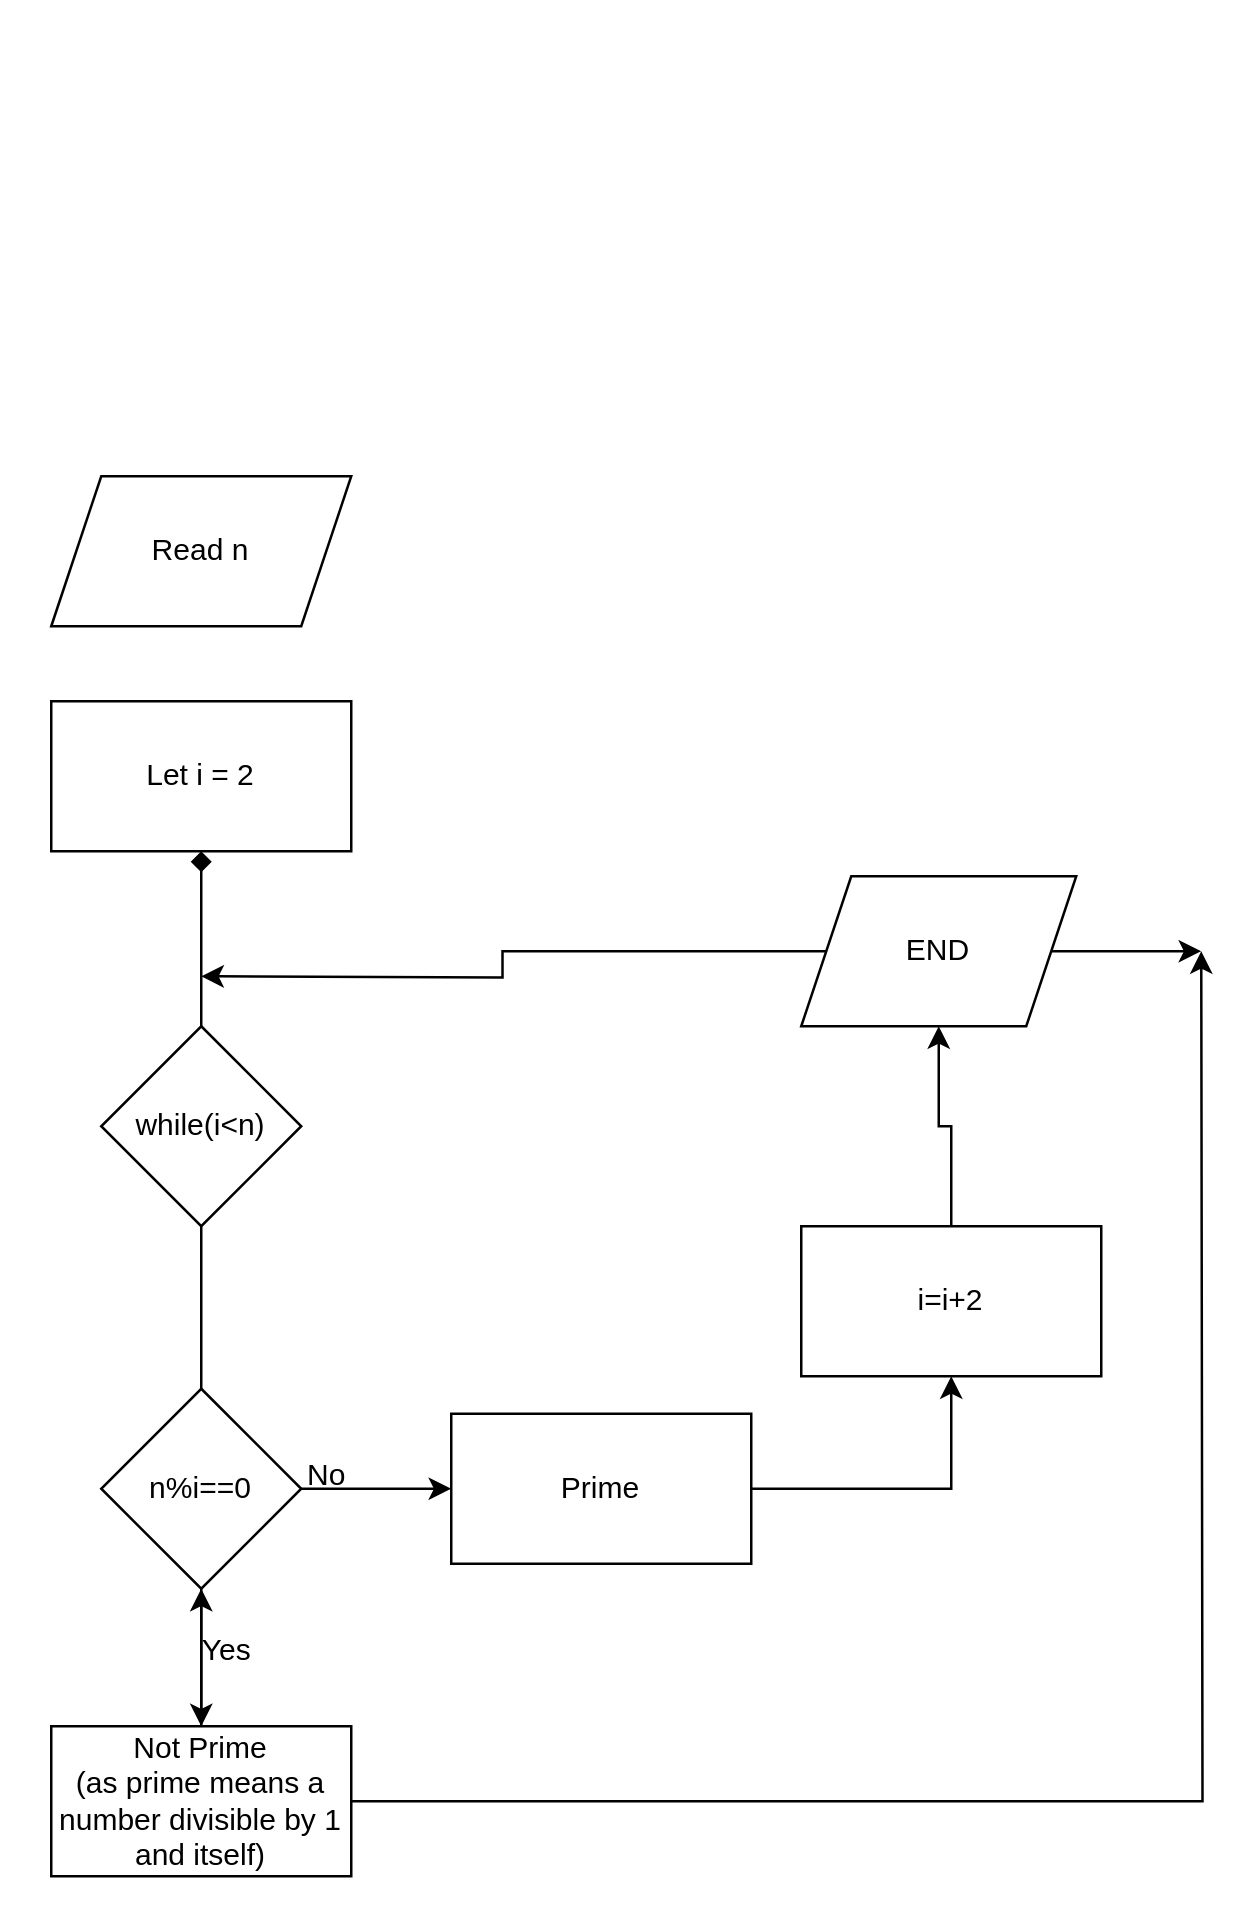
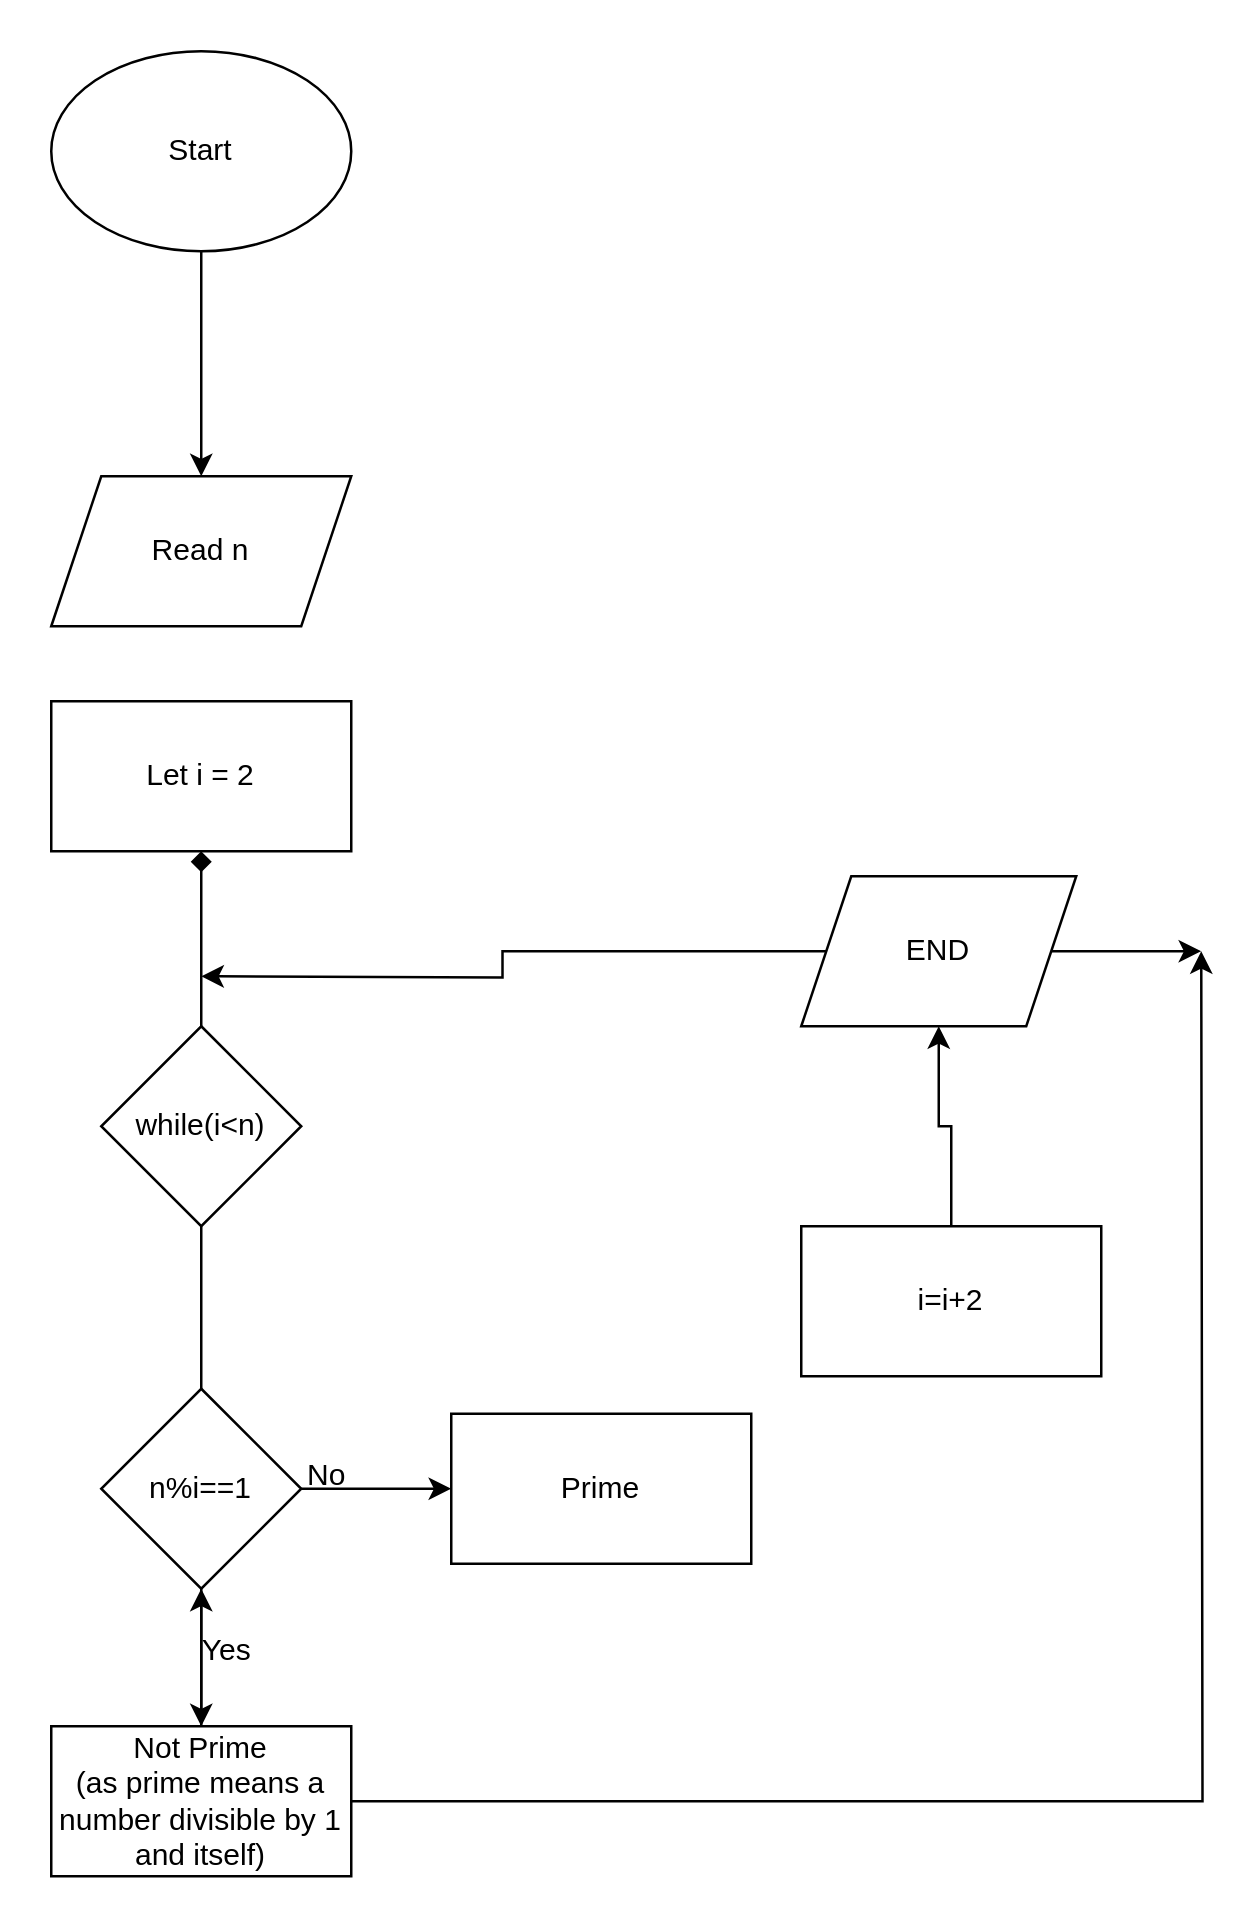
none -> (201, 151)
none -> (201, 355)
(201, 1489) -> (201, 1489)
(899, 1489) -> none
